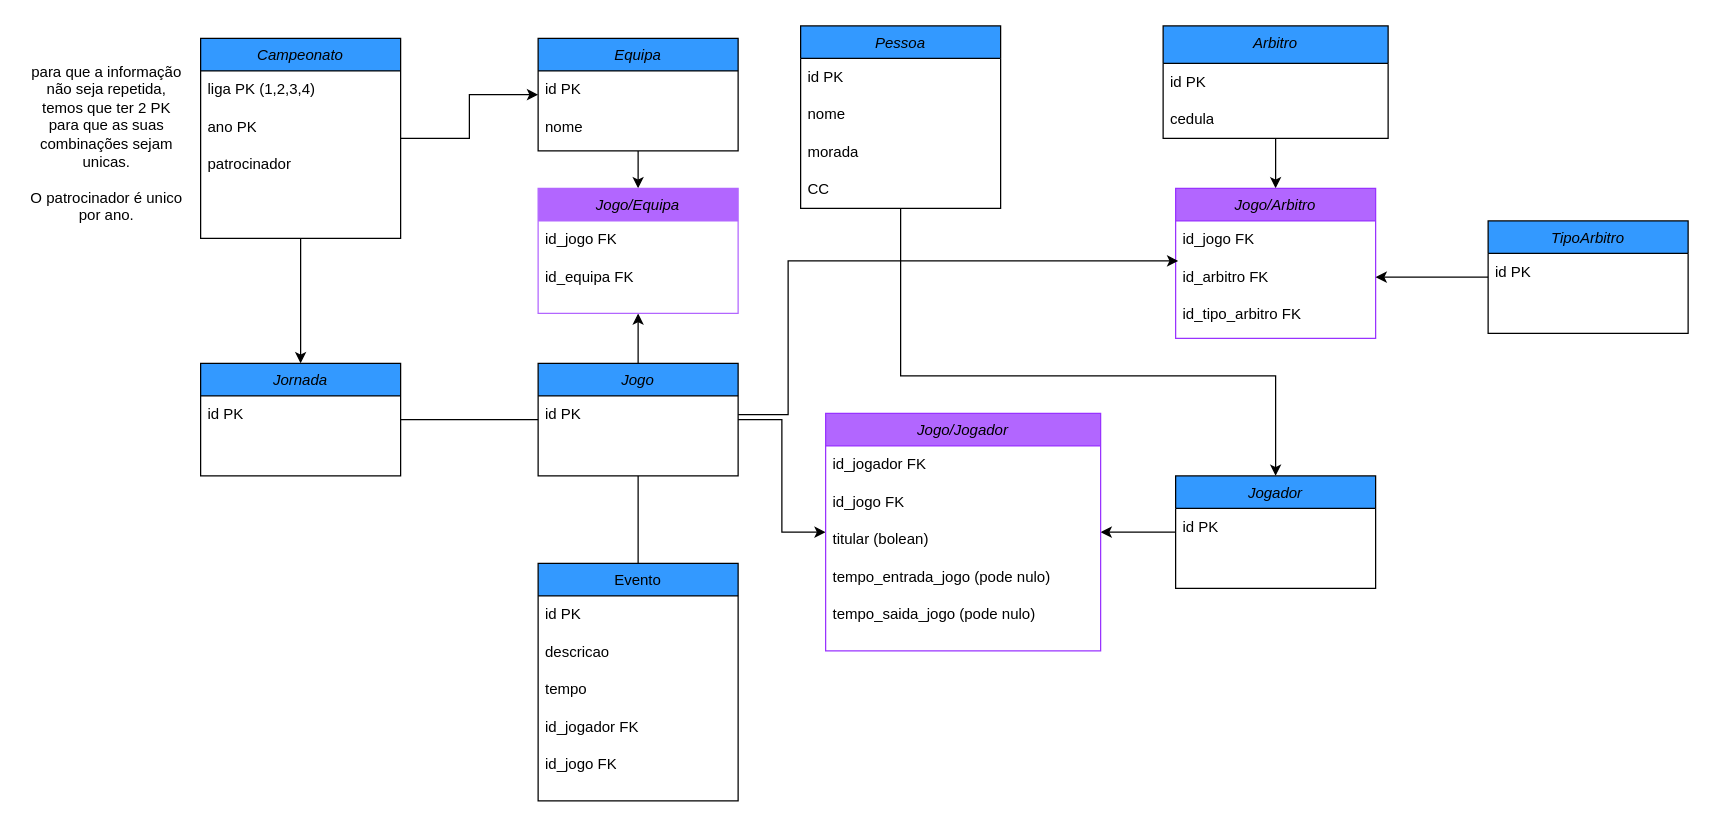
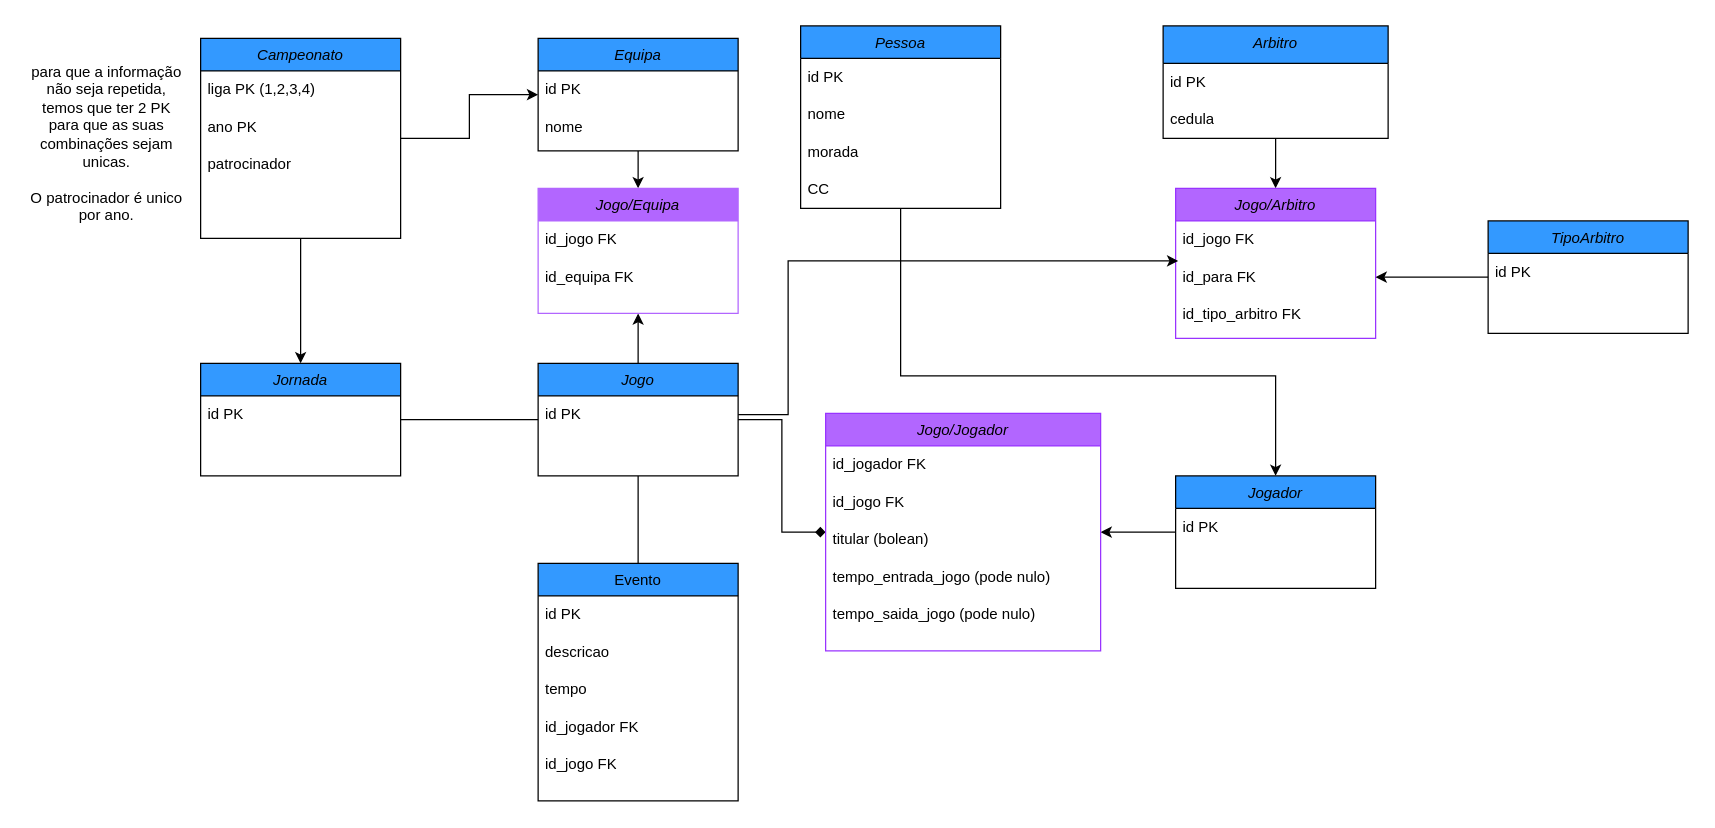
(1232, 277) -> (1221, 277)
(816, 532) -> (815, 532)
